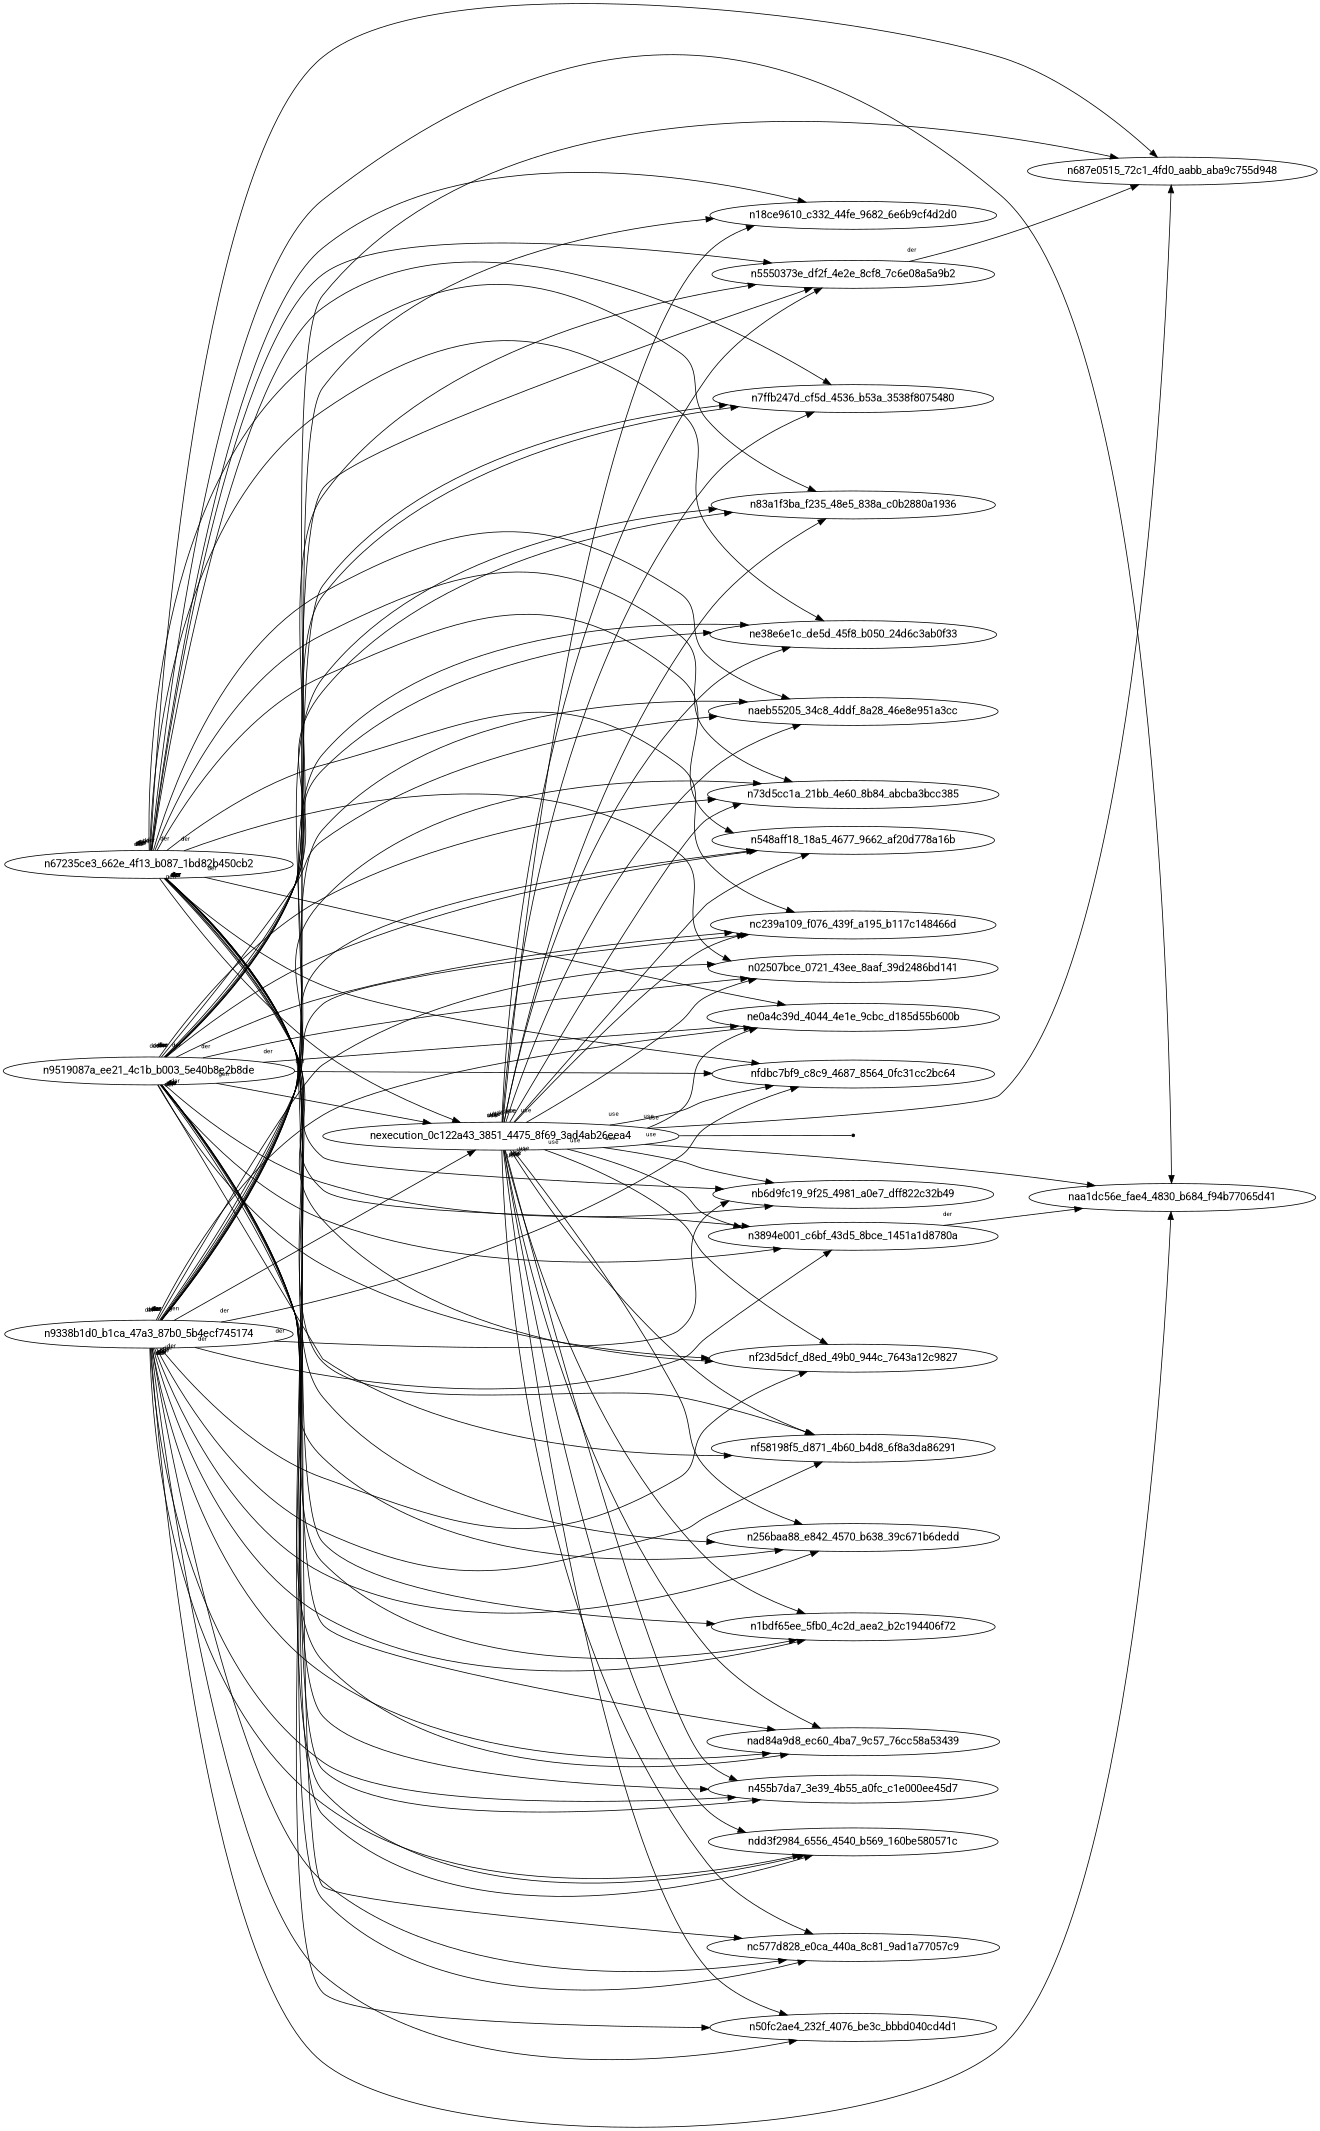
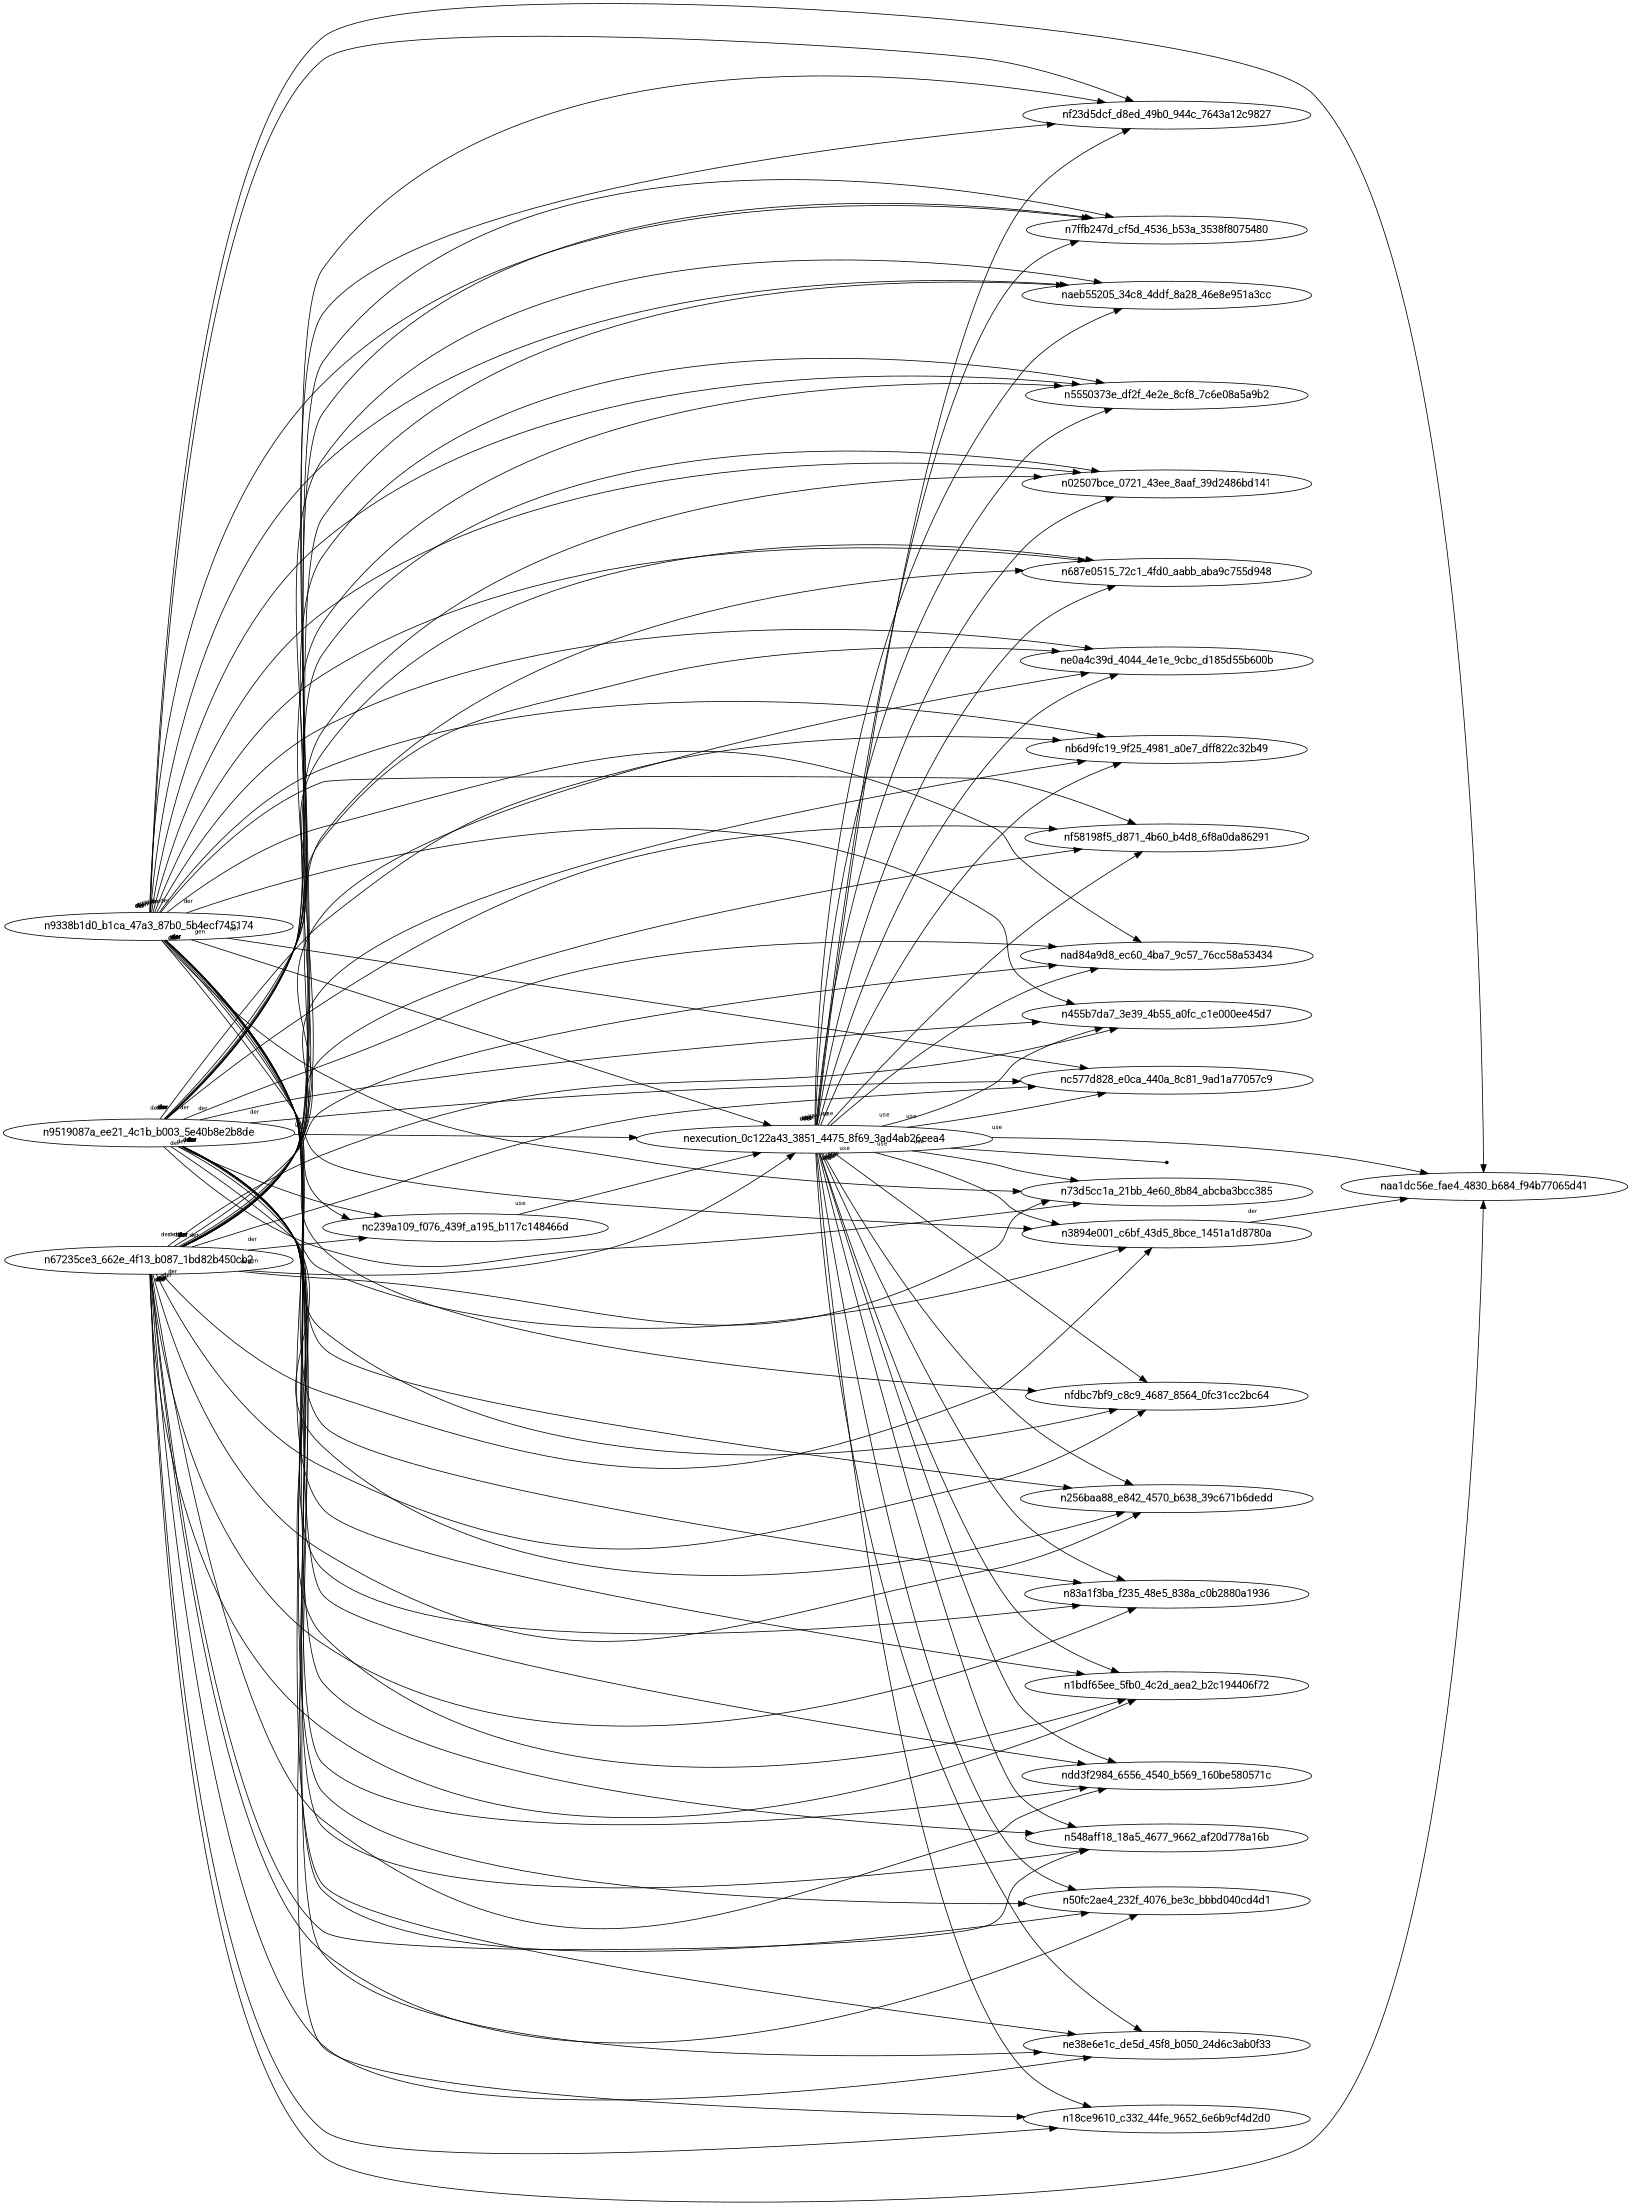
(853, 215) -> (1167, 2119)
(1016, 231) -> (545, 585)
(618, 1019) -> (636, 1185)
(853, 1448) -> (1167, 838)
(853, 1742) -> (1167, 956)
none -> (382, 1986)
